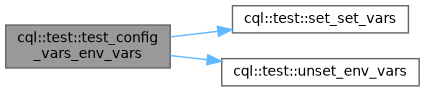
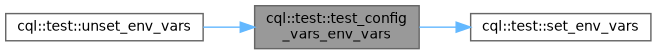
(320, 19) -> (561, 27)
(189, 58) -> (222, 27)
